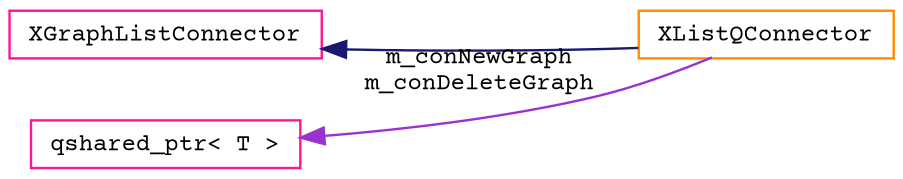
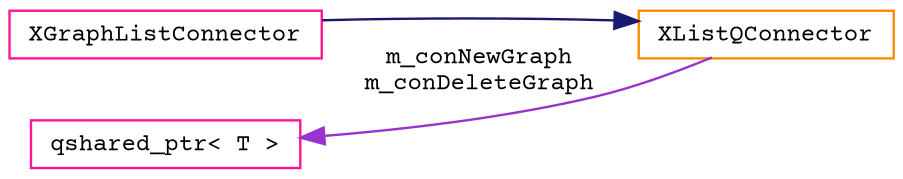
(492, 51) -> (468, 18)
